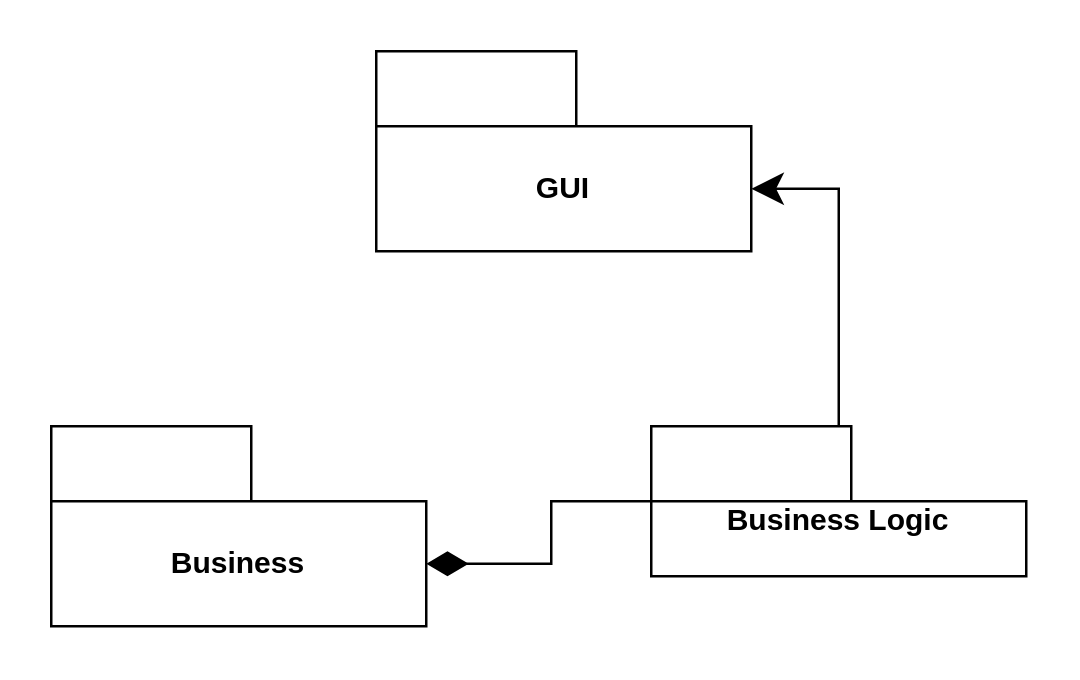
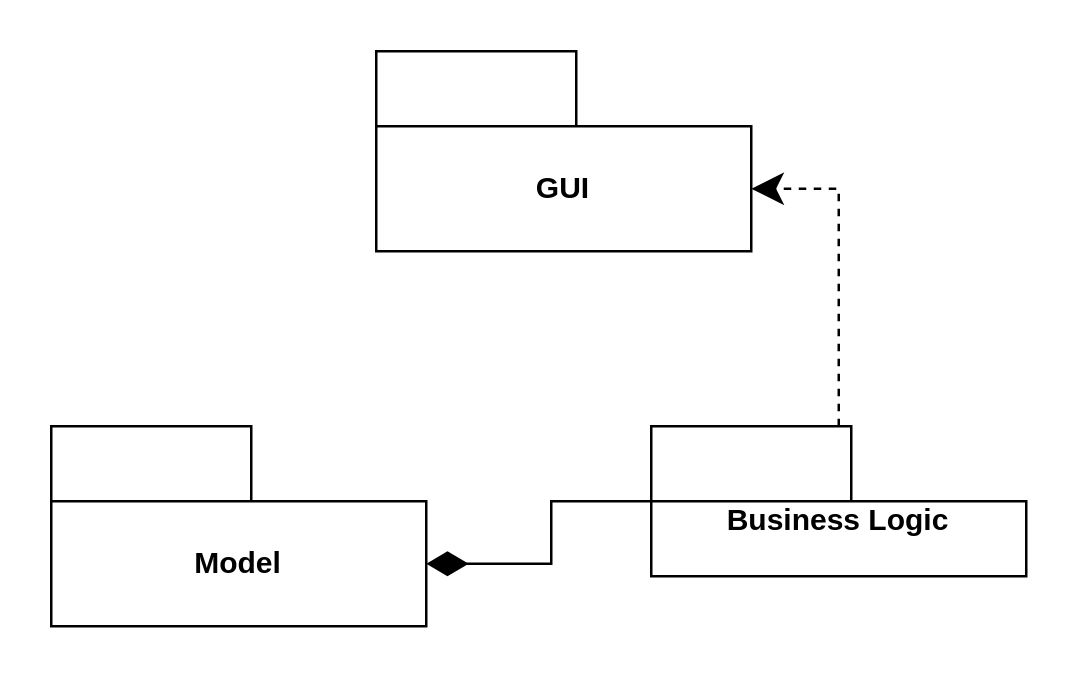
(839, 274) -> (839, 274)
(239, 564) -> (239, 564)
